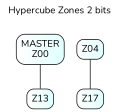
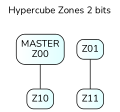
(90, 49) -> (90, 49)
(40, 99) -> (40, 99)
(90, 99) -> (90, 99)
